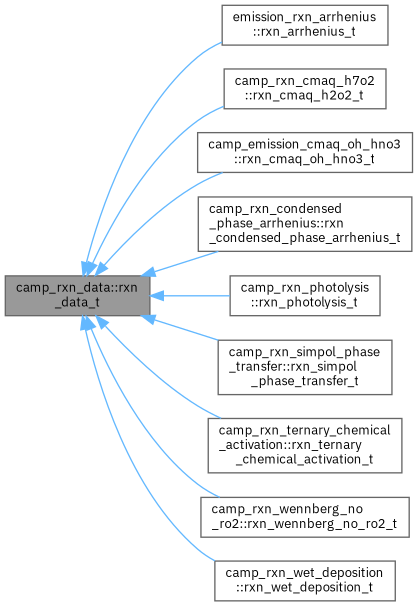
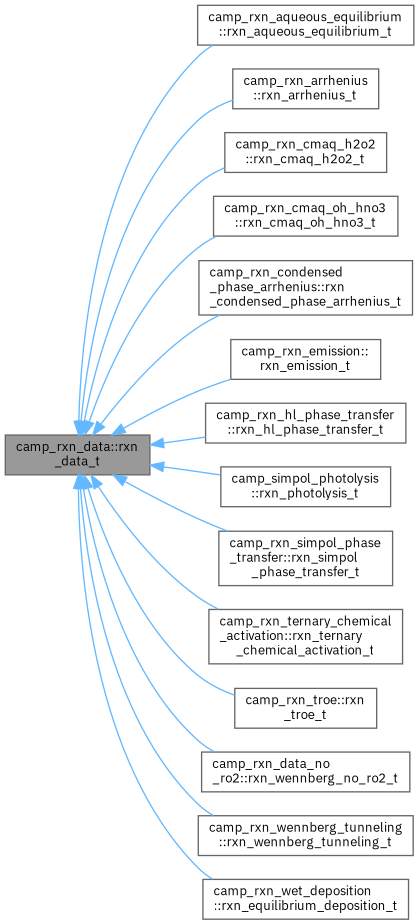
(305, 25) -> (306, 89)
none -> (306, 25)
(305, 89) -> (306, 153)
(305, 153) -> (306, 216)
(305, 296) -> (306, 487)
none -> (306, 359)
none -> (306, 423)
(305, 517) -> (306, 772)
(305, 581) -> (306, 899)
none -> (306, 708)
none -> (306, 836)
